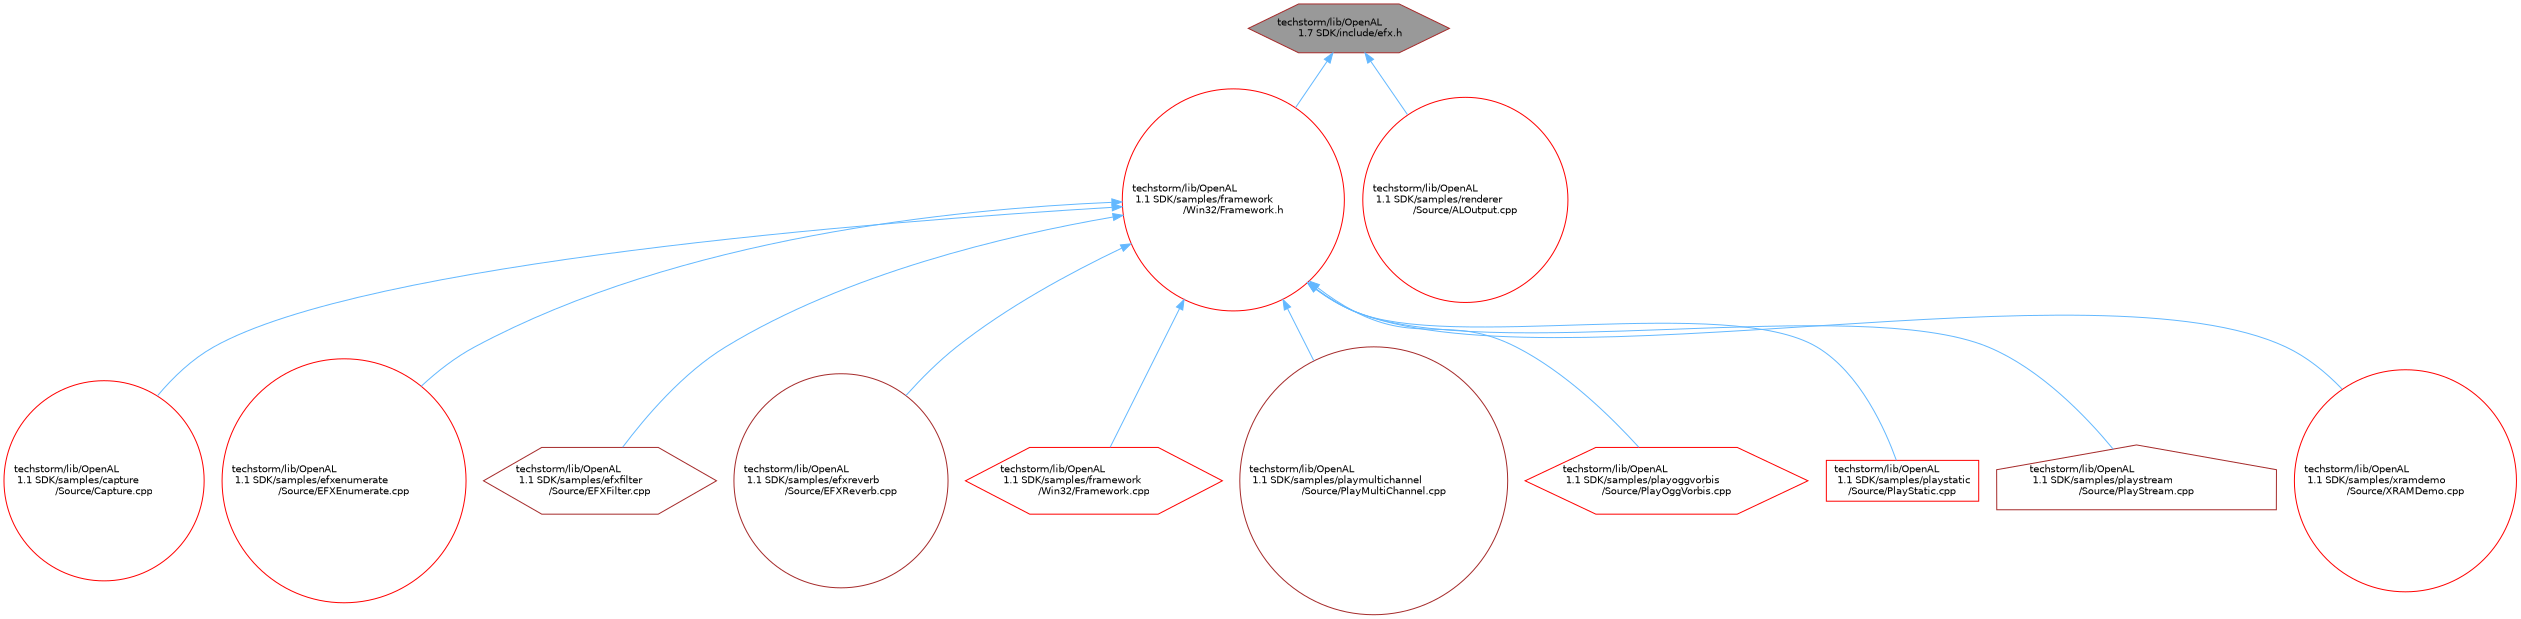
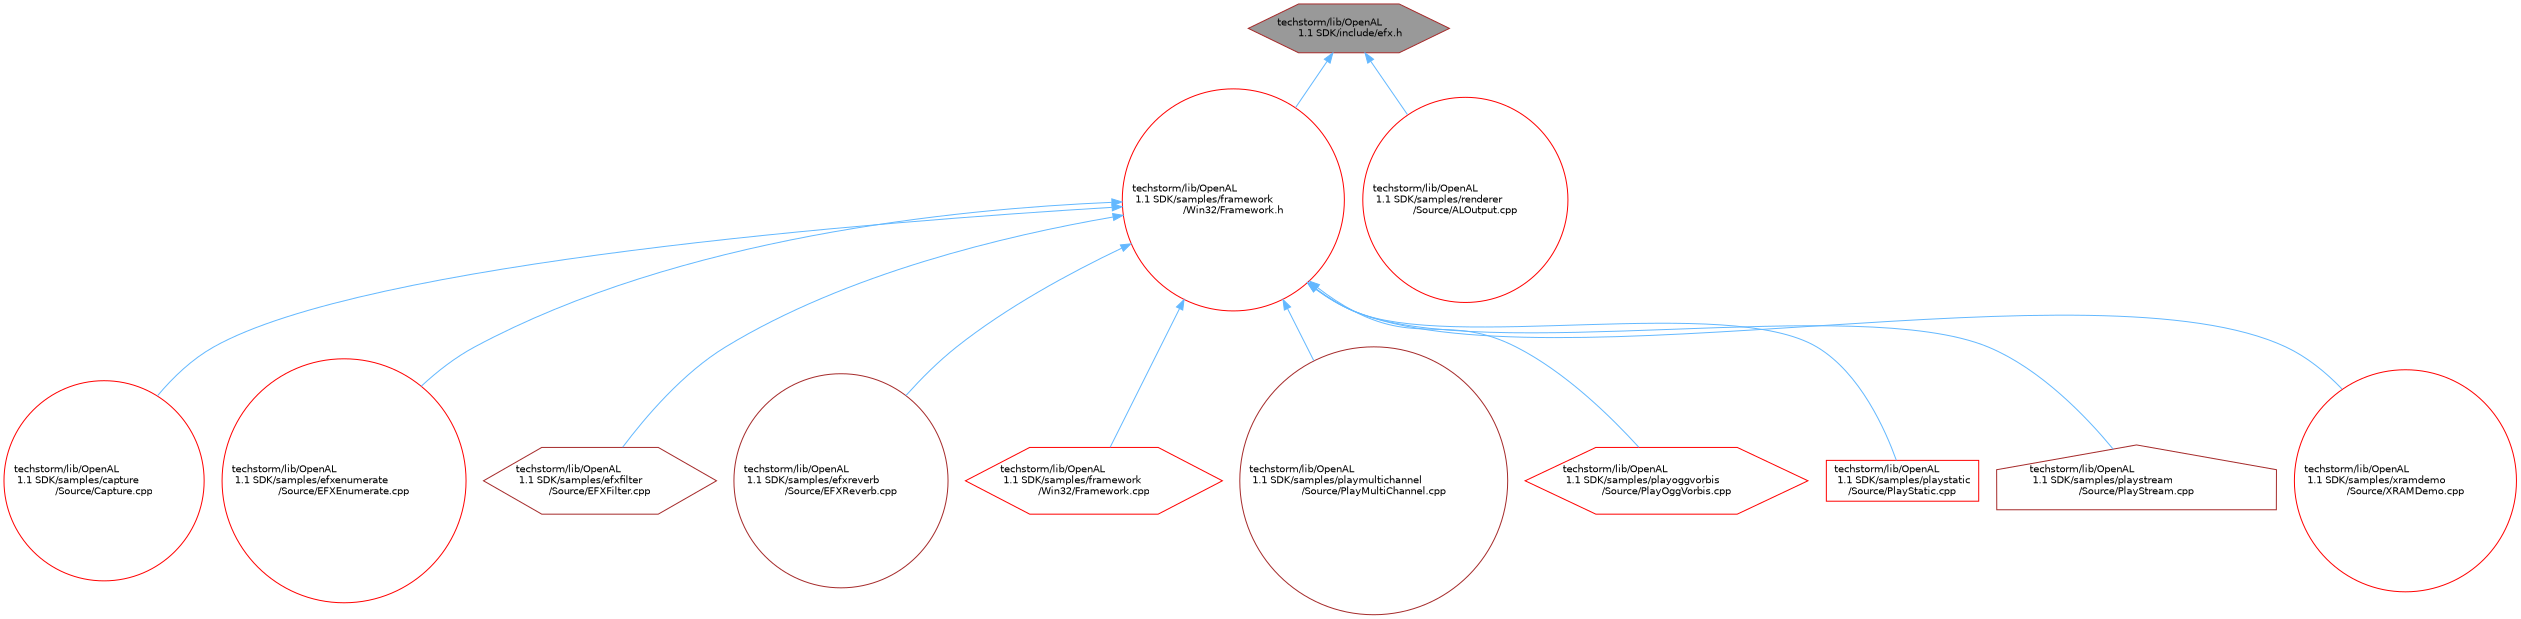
(1349, 28) -> (1349, 28)
